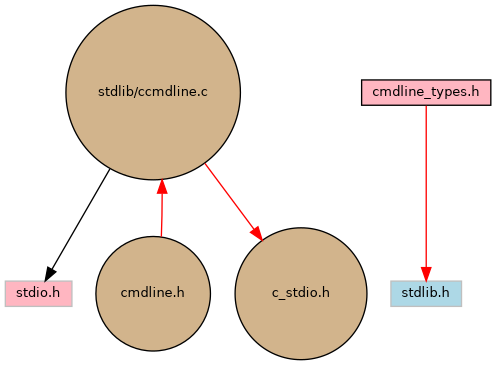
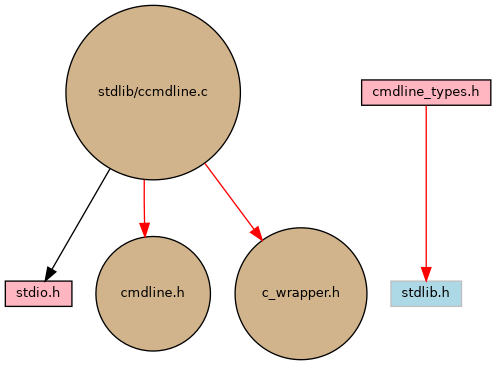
(162, 215) -> (144, 201)
(39, 294) -> (39, 294)
(301, 294) -> (301, 294)
